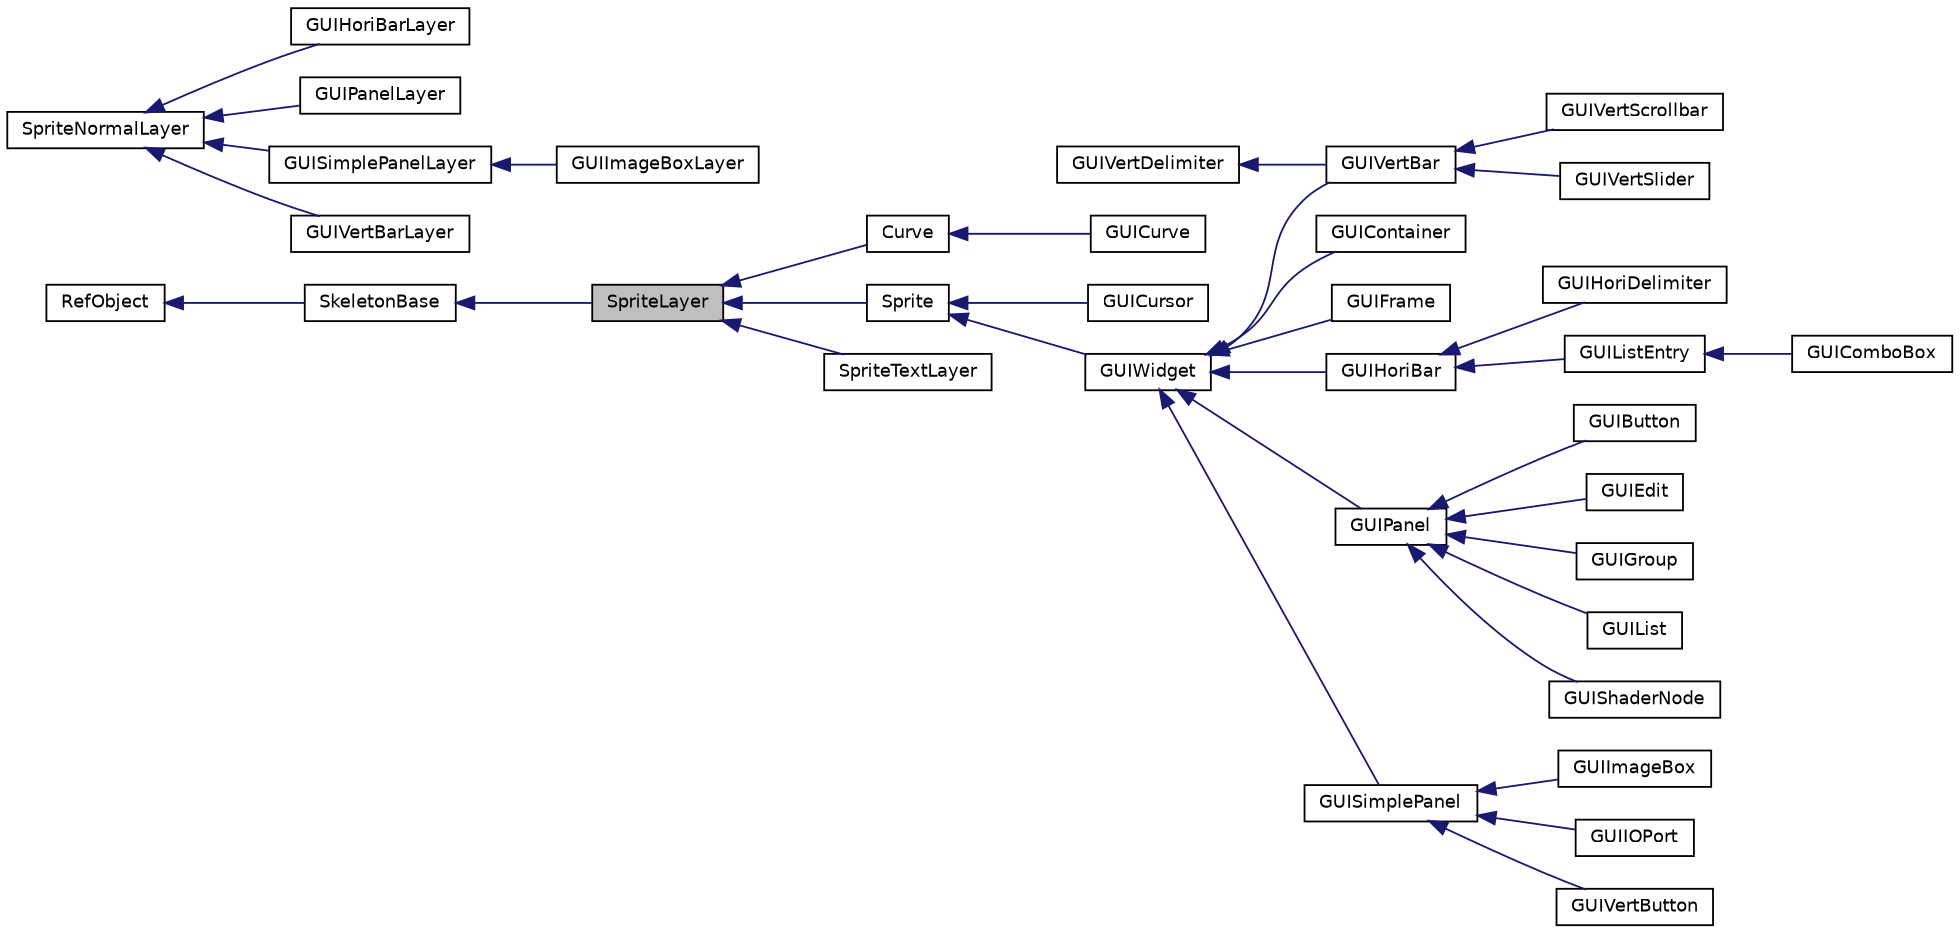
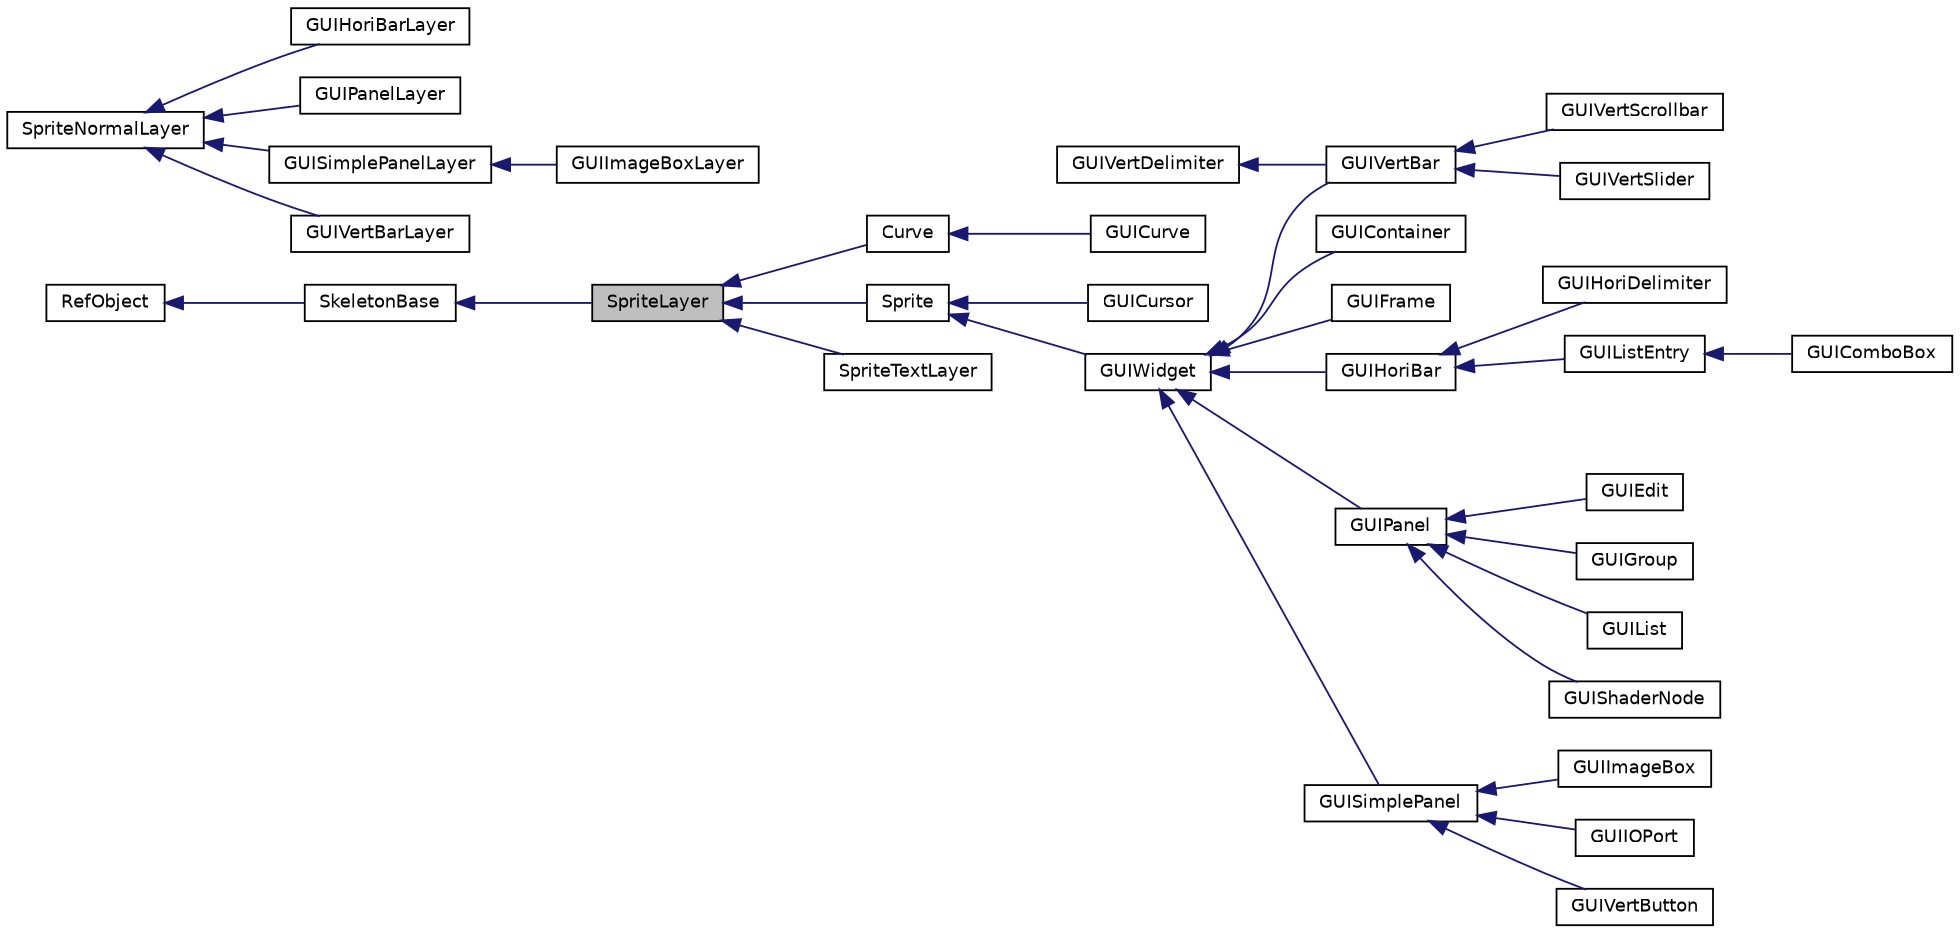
(1635, 423) -> none
